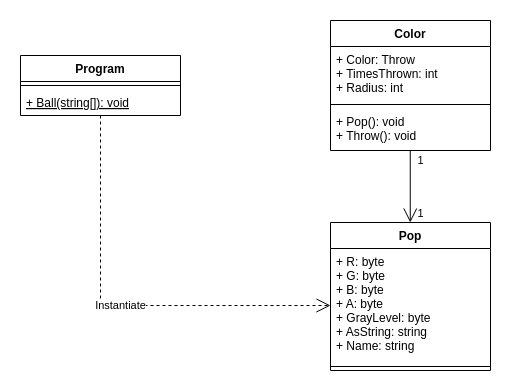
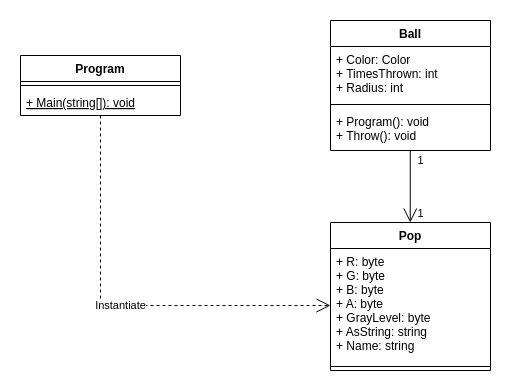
(410, 34) -> (410, 34)
(377, 60) -> (375, 60)
(89, 103) -> (91, 103)
(373, 122) -> (387, 122)
